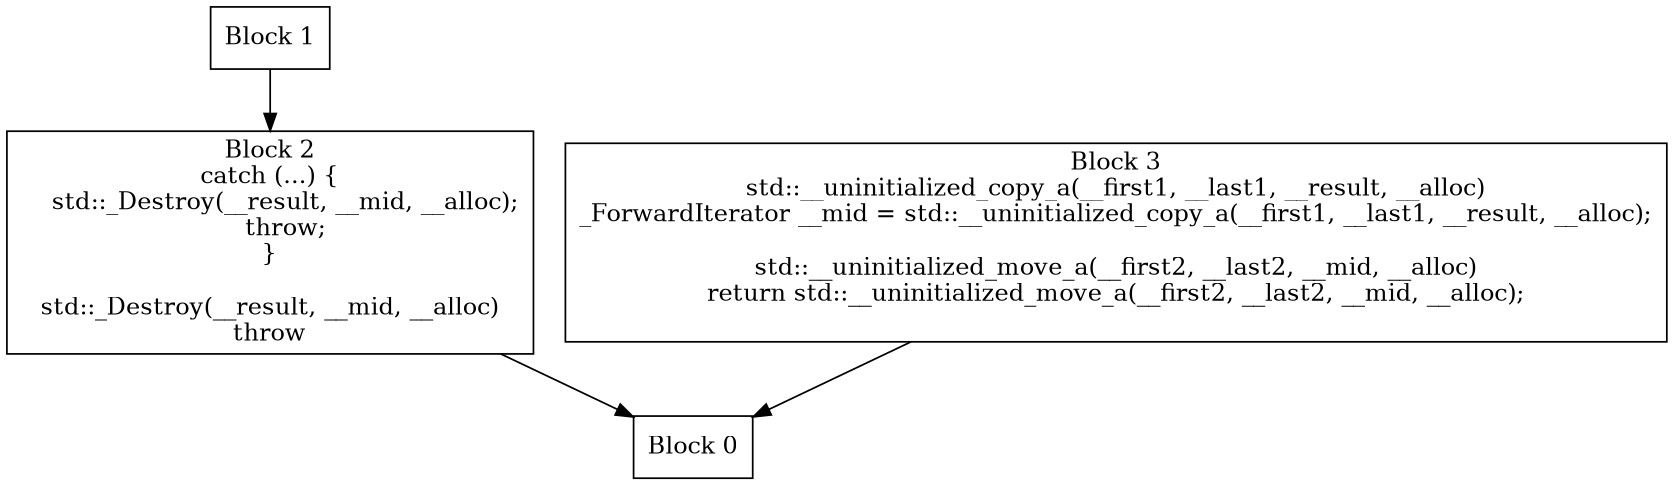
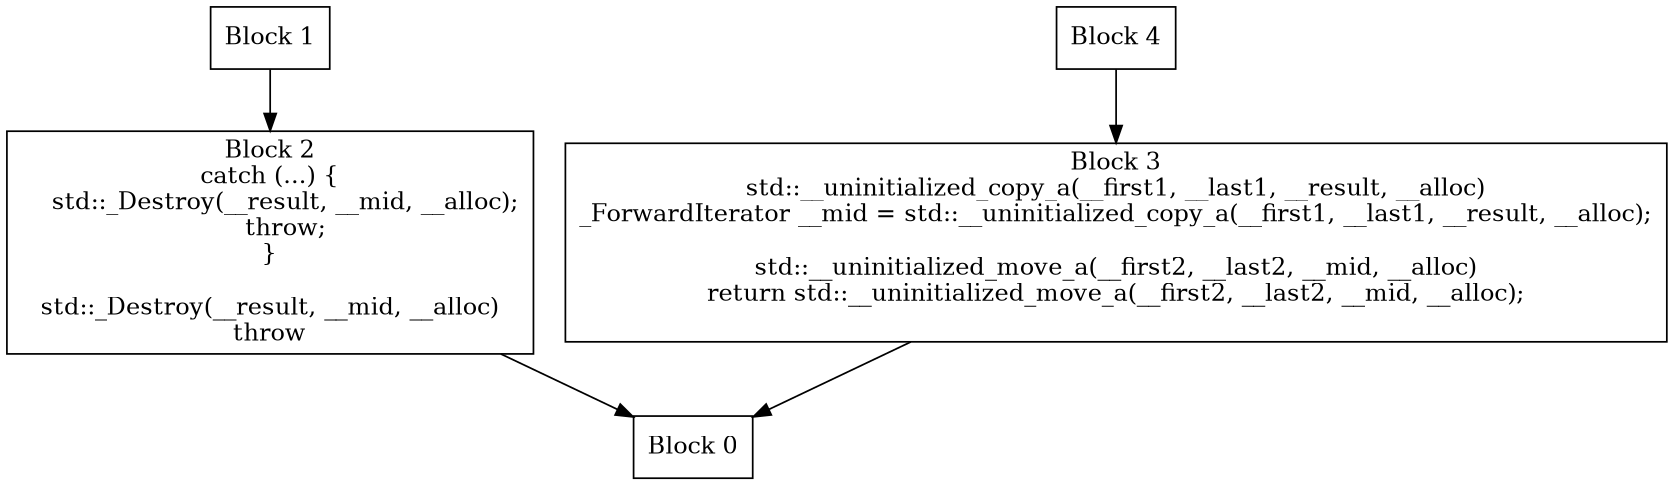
none -> (1116, 38)
